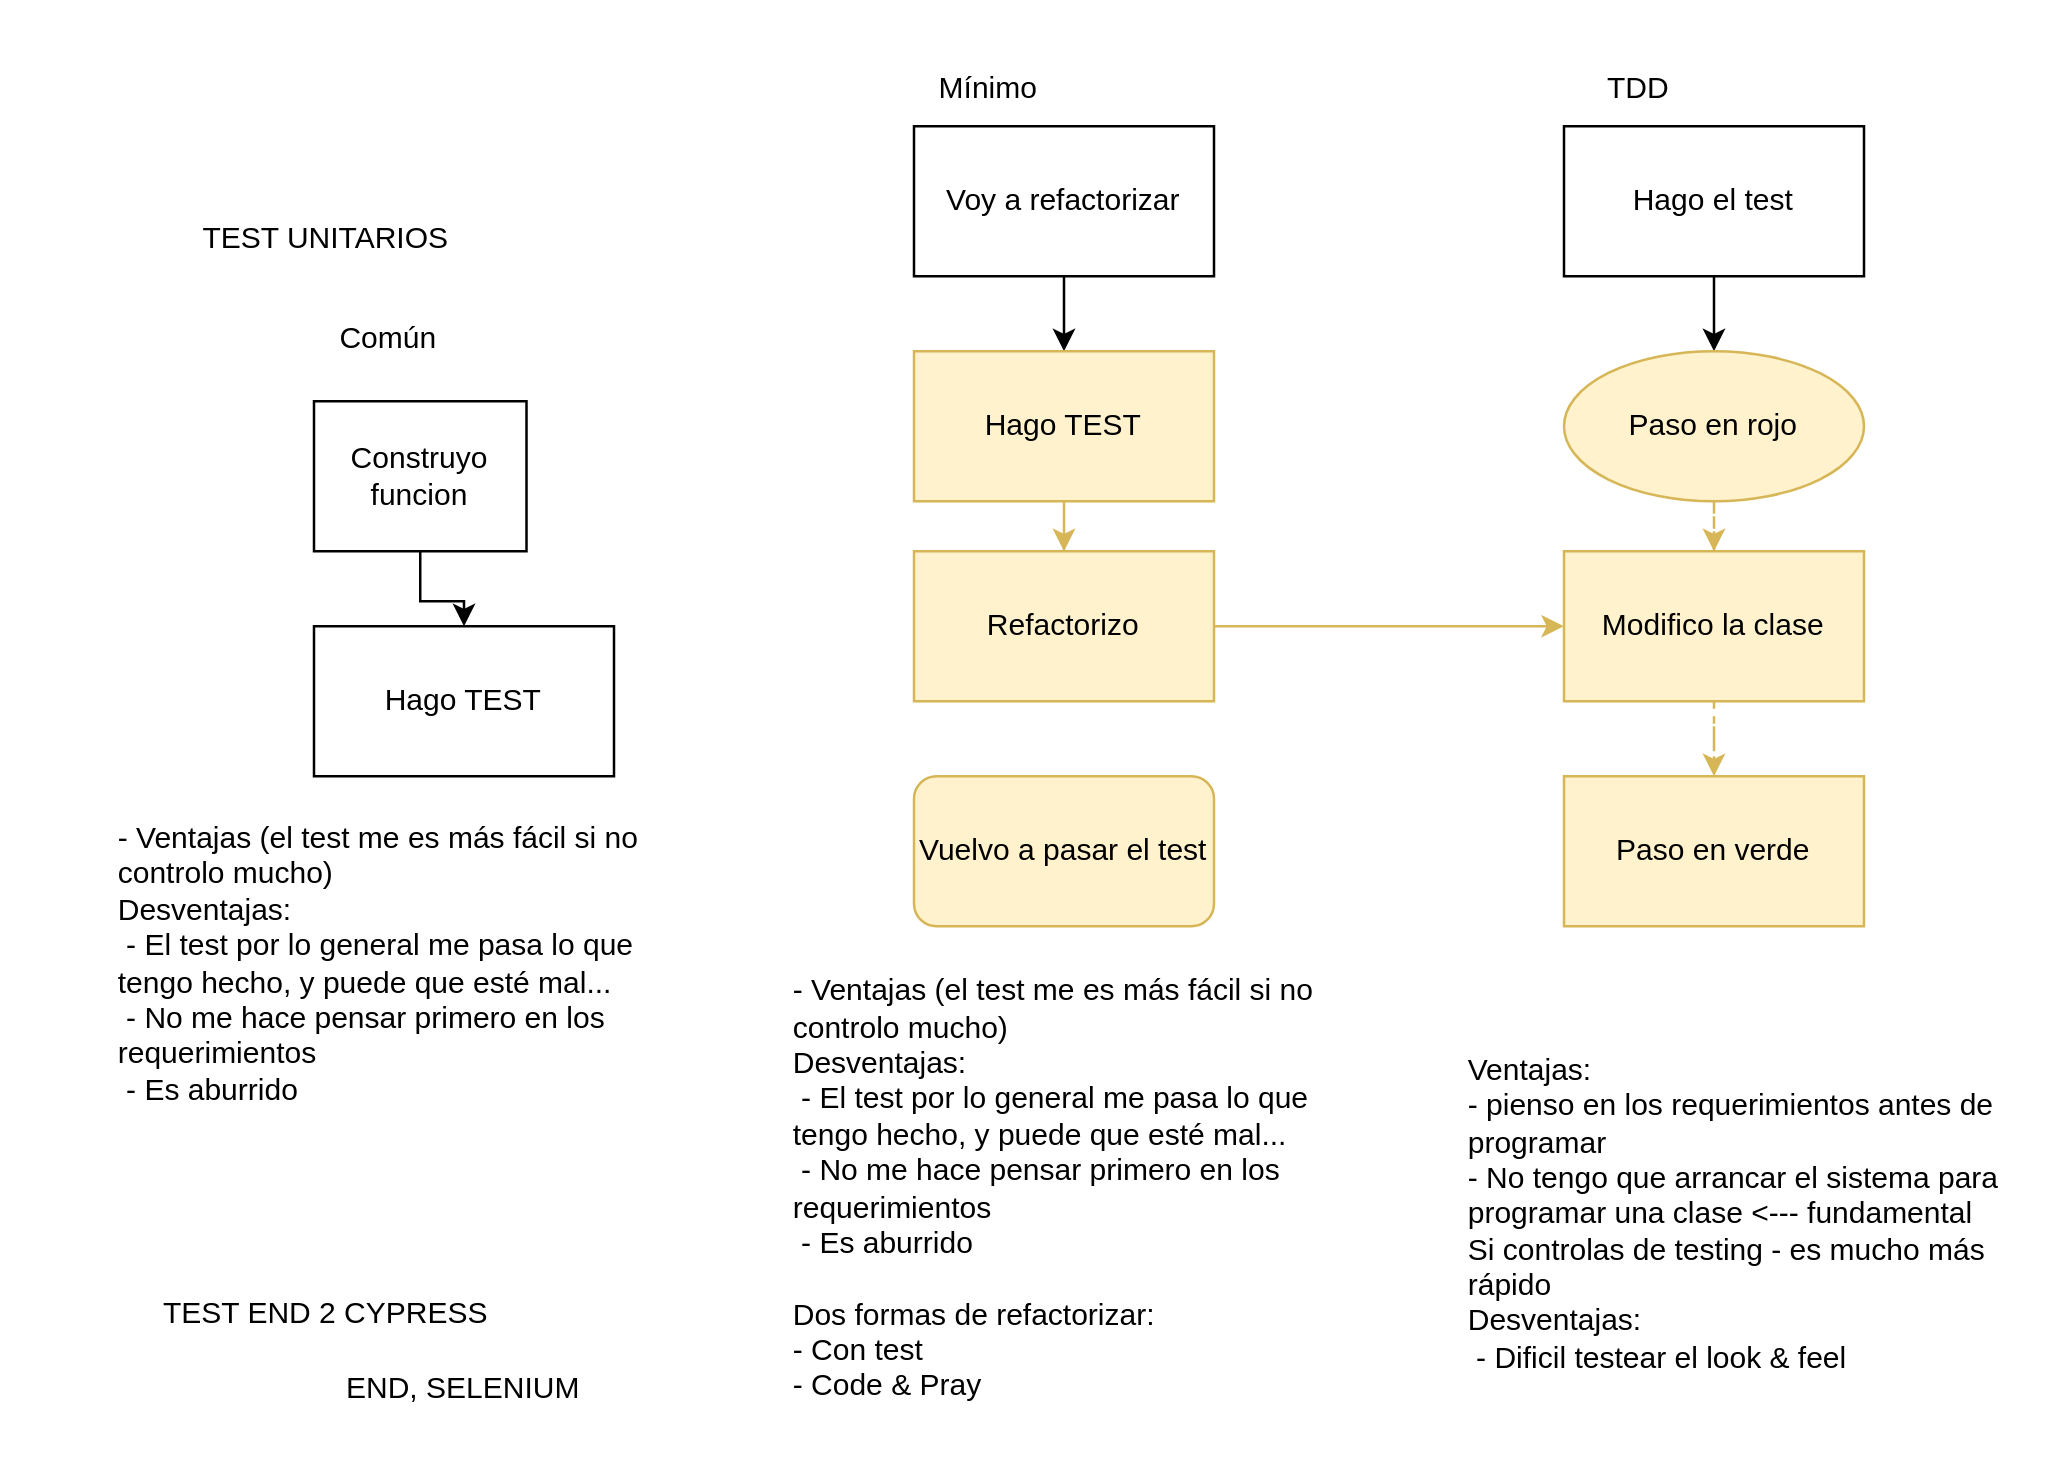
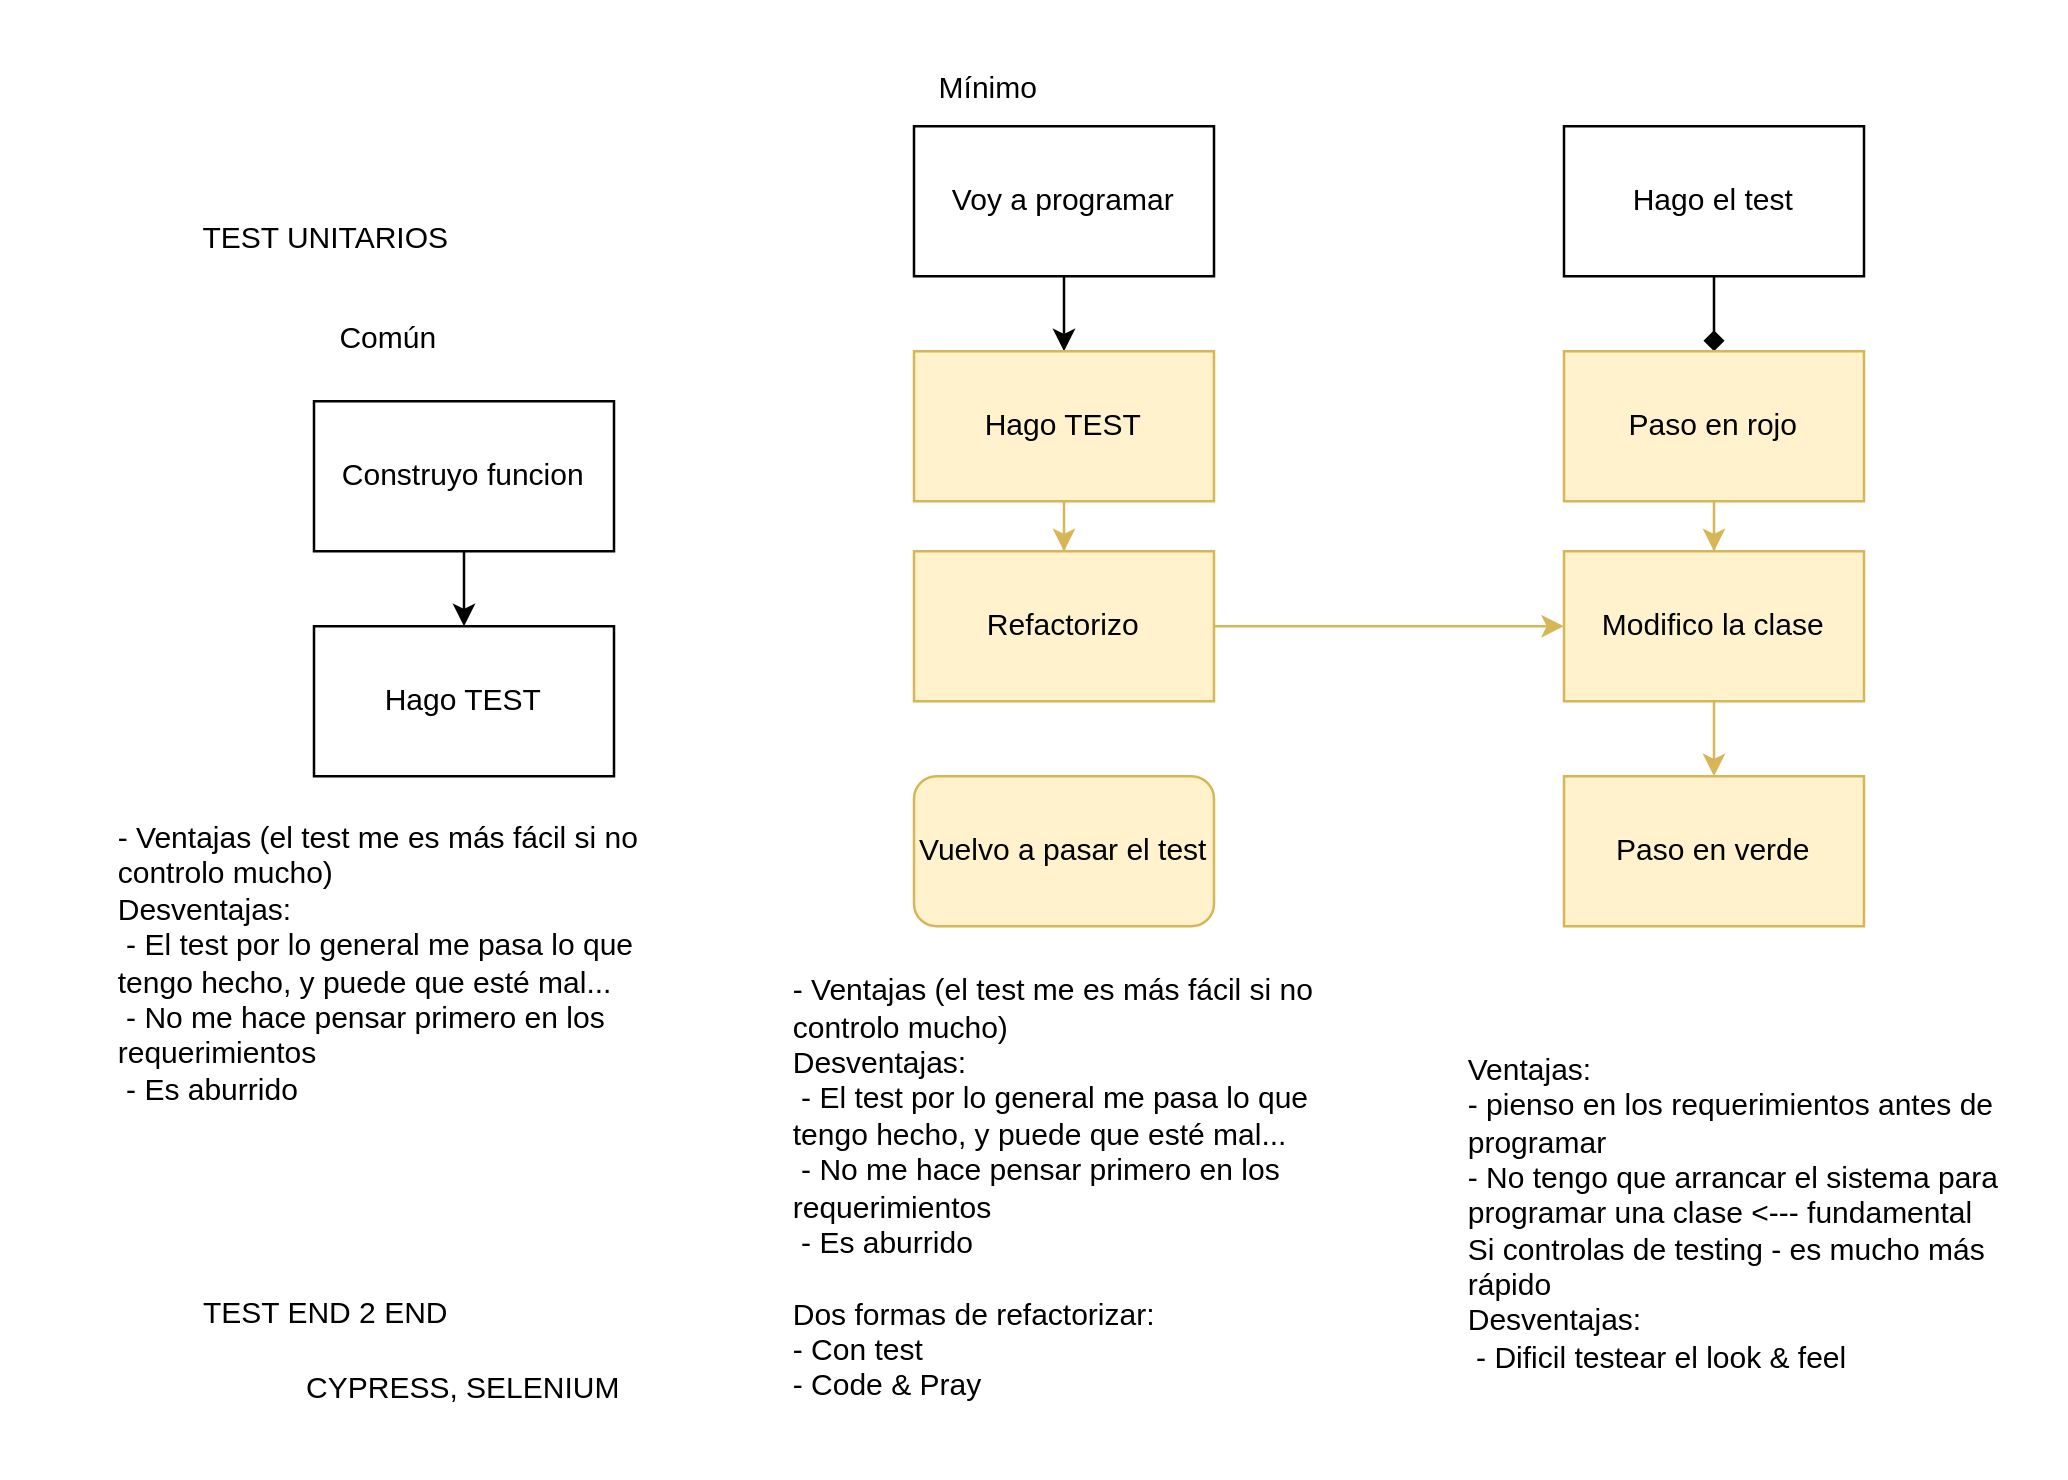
(1639, 89) -> none
(1064, 201) -> (1064, 201)
(1714, 332) -> (1714, 331)
(1714, 426) -> (1714, 426)
(420, 476) -> (464, 476)
(1714, 514) -> (1714, 514)
(1714, 717) -> (1714, 717)
(326, 1314) -> (326, 1314)
(464, 1389) -> (464, 1389)
